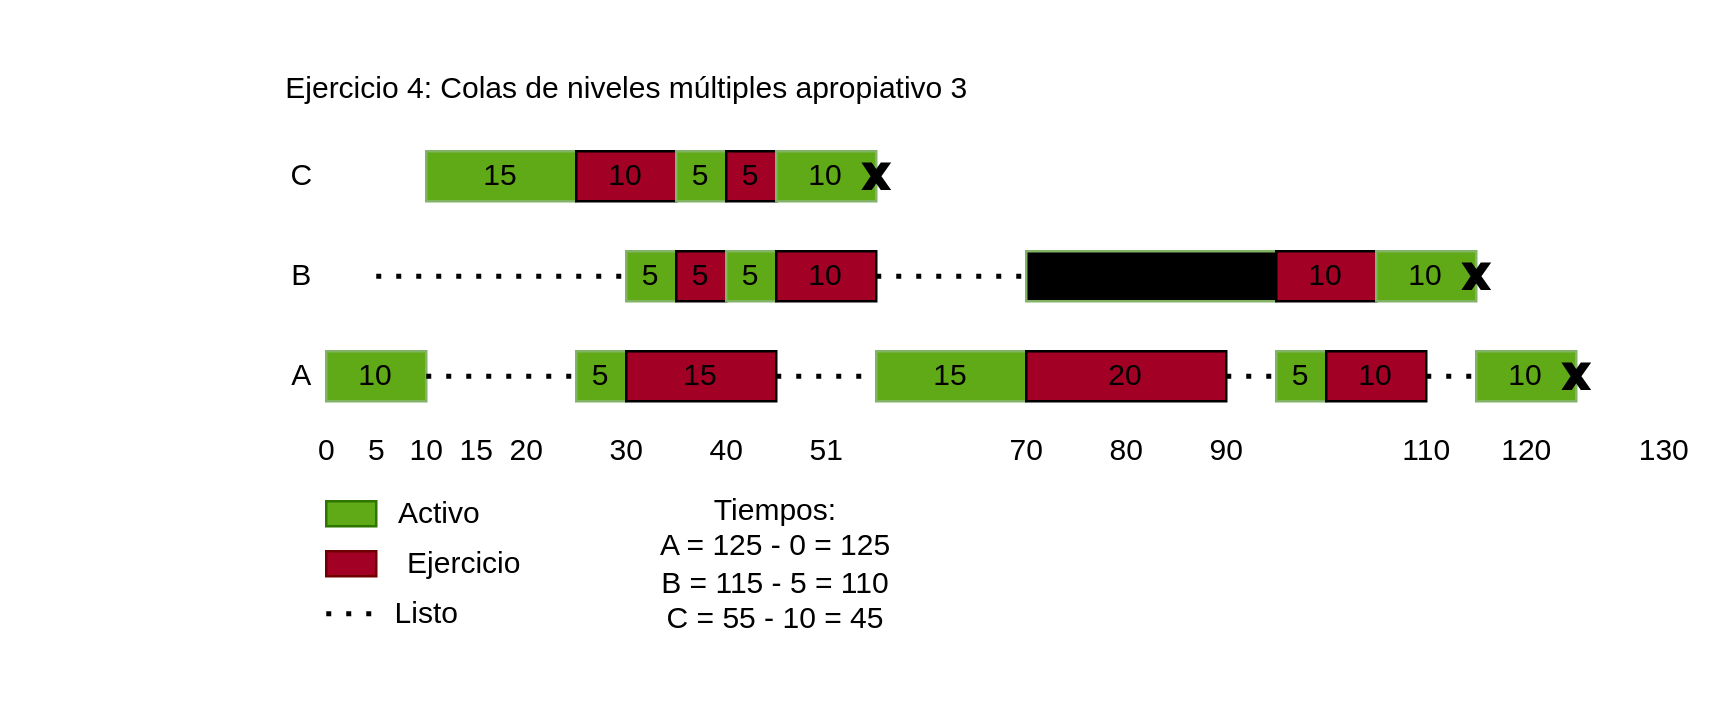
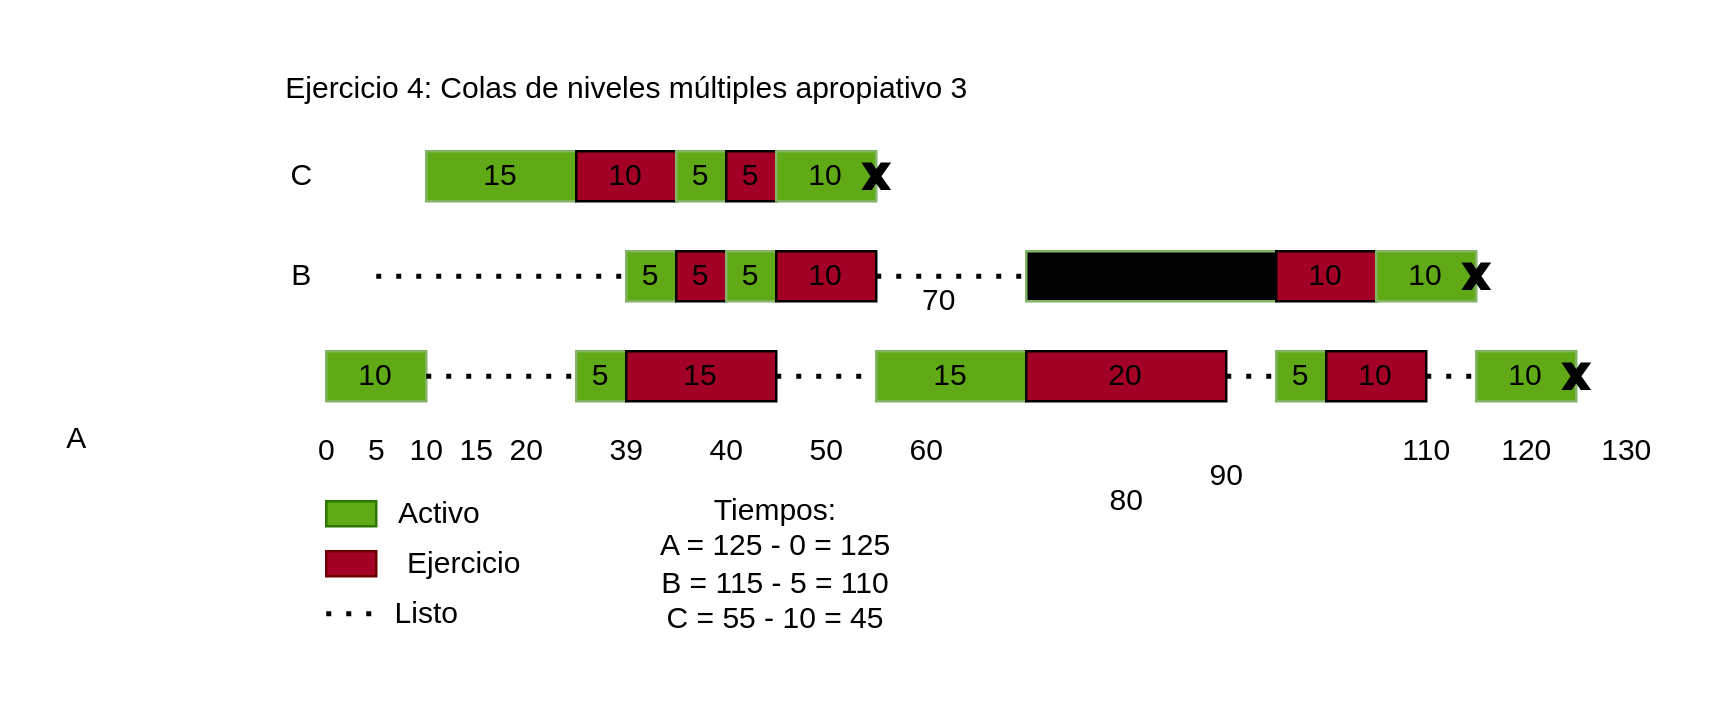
(301, 376) -> (76, 439)
(628, 451) -> (628, 451)
(828, 451) -> (828, 451)
none -> (926, 451)
(1026, 451) -> (939, 301)
(1126, 451) -> (1126, 501)
(1226, 451) -> (1226, 476)
(1664, 451) -> (1626, 451)
